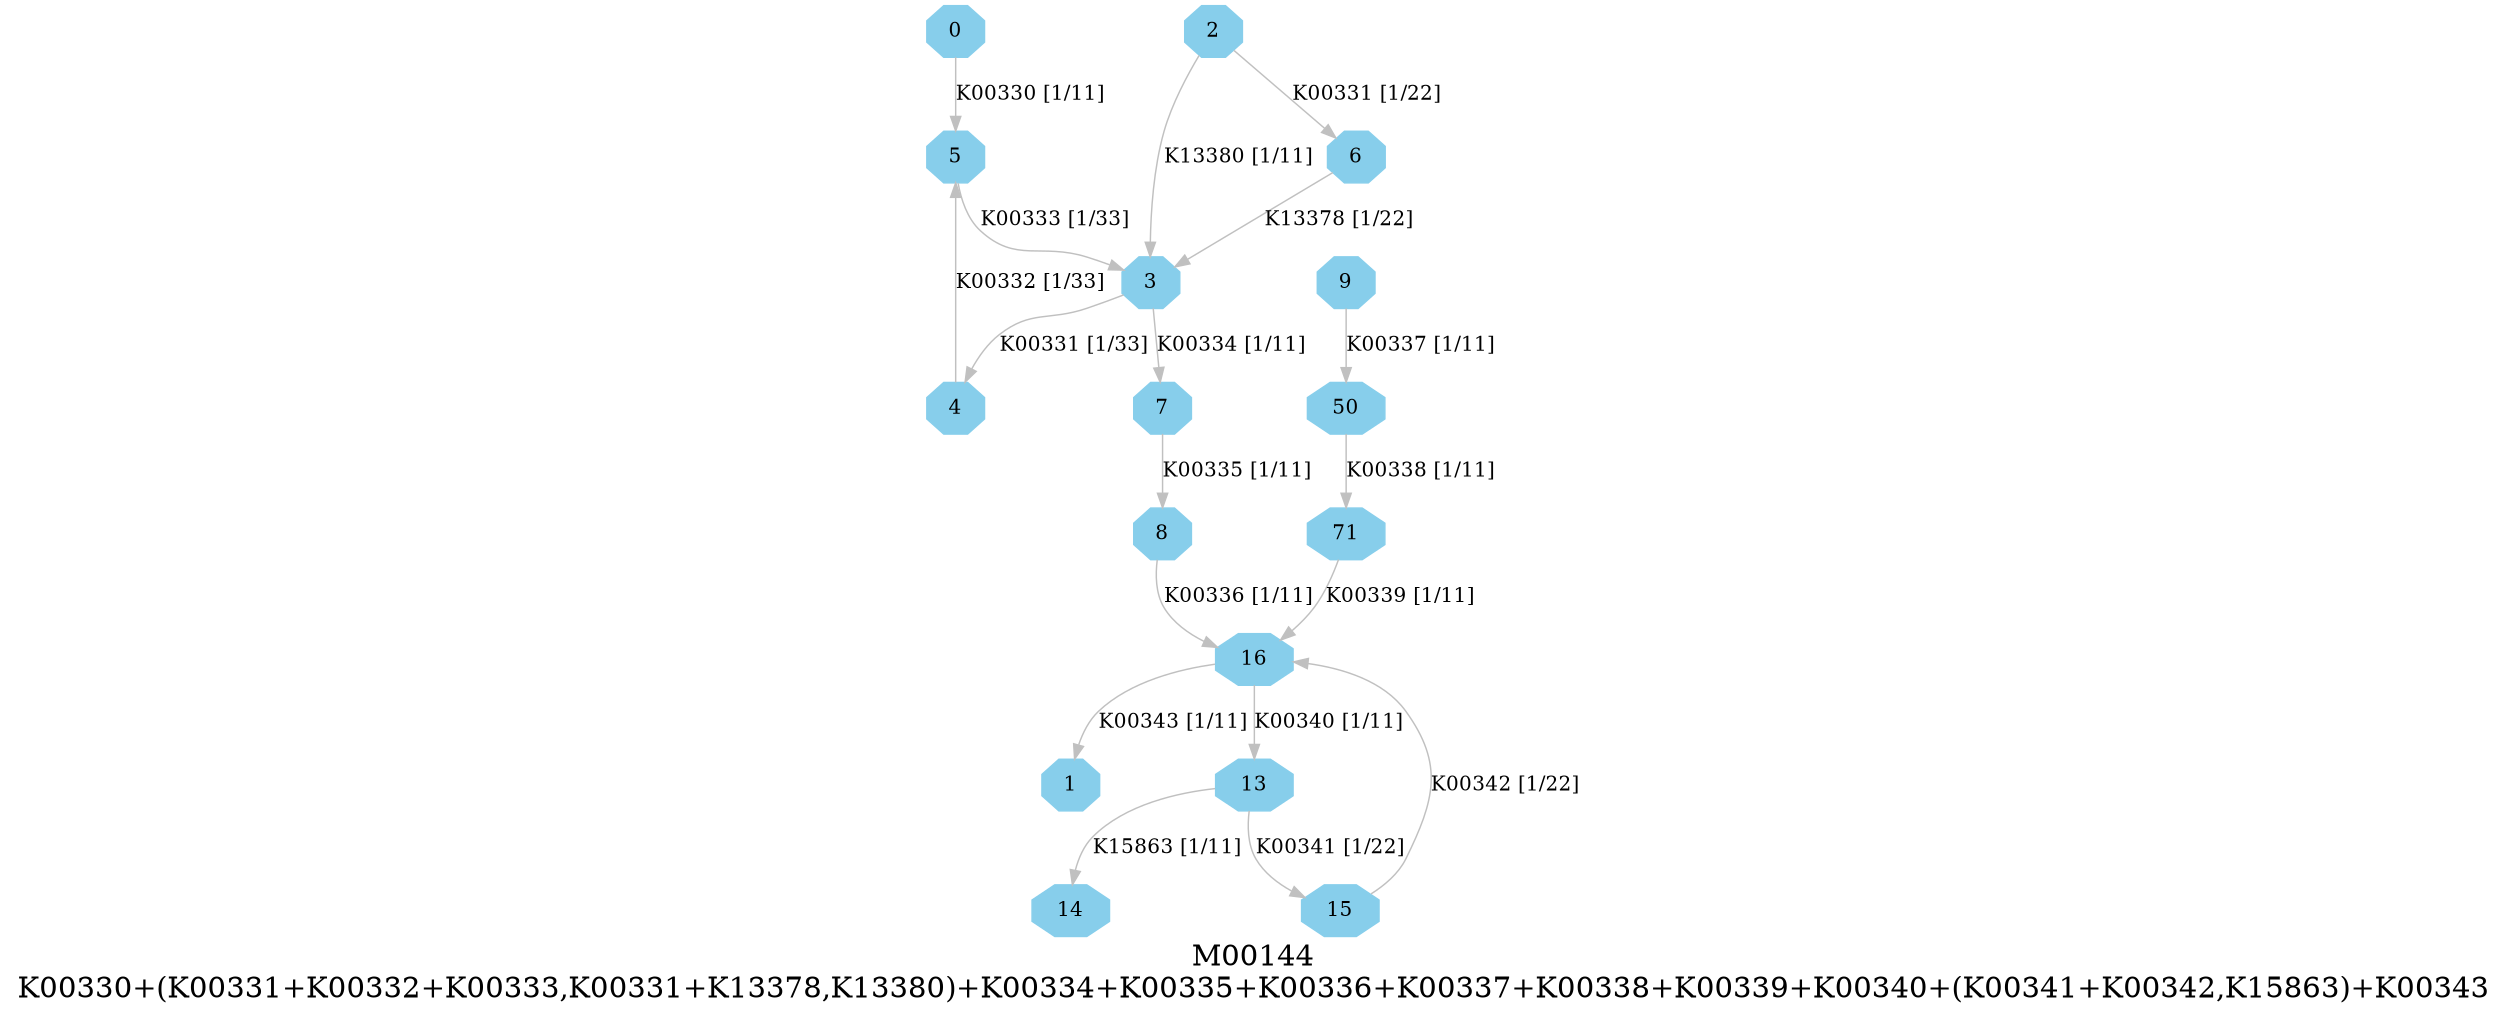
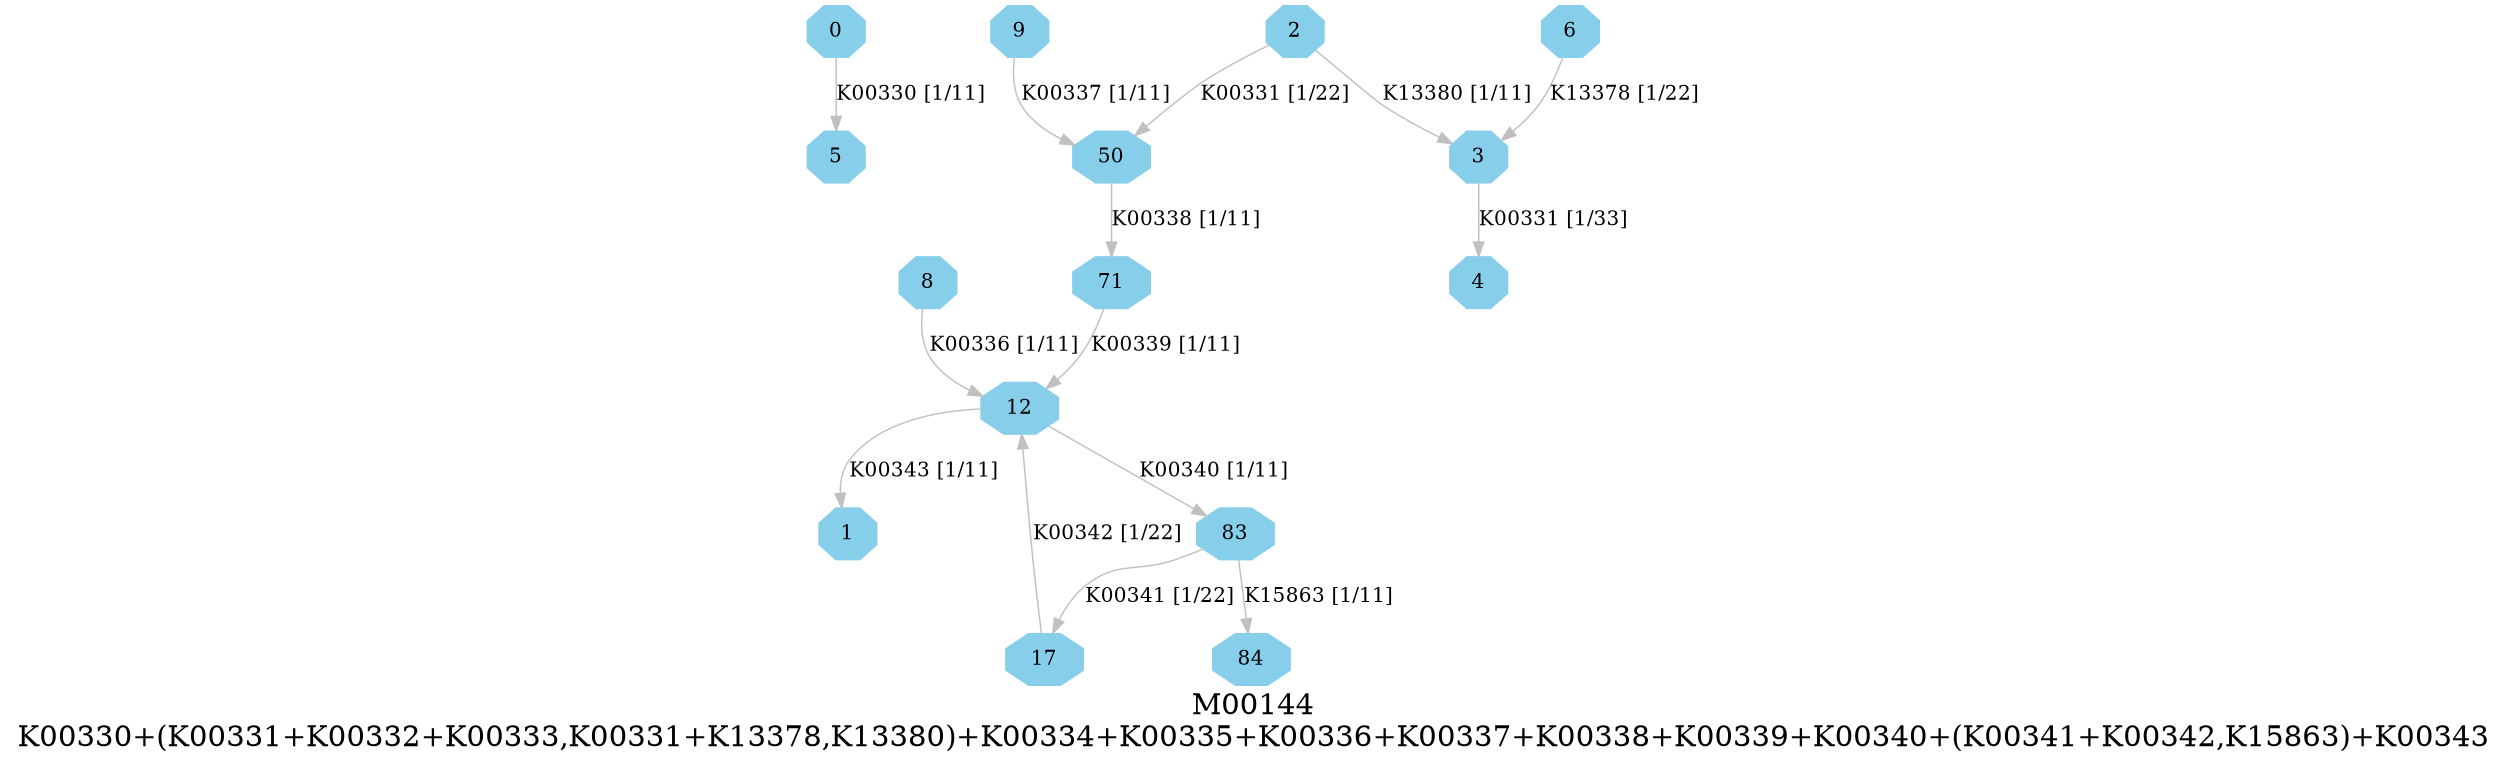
(1279, 90) -> (1204, 81)
(1017, 250) -> none
(956, 290) -> none
(1163, 408) -> none
(1254, 659) -> (1020, 408)
(1254, 785) -> (1235, 534)
(1071, 911) -> (1251, 659)
(1340, 911) -> (1045, 659)
